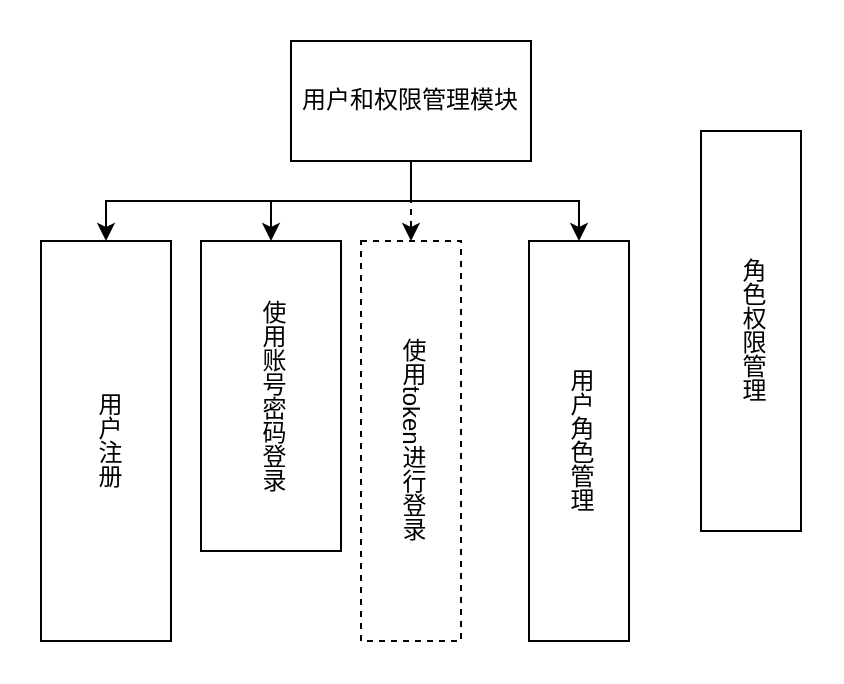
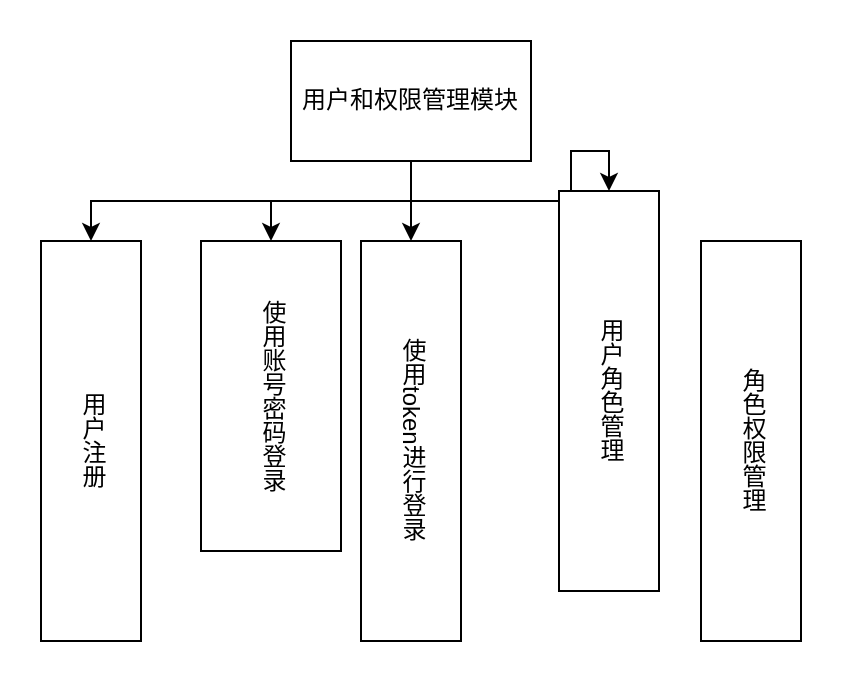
(411, 213) -> (411, 213)
(751, 331) -> (751, 441)
(106, 441) -> (91, 441)
(411, 441) -> (411, 441)
(579, 441) -> (609, 391)
